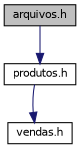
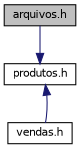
(33, 99) -> (47, 109)
